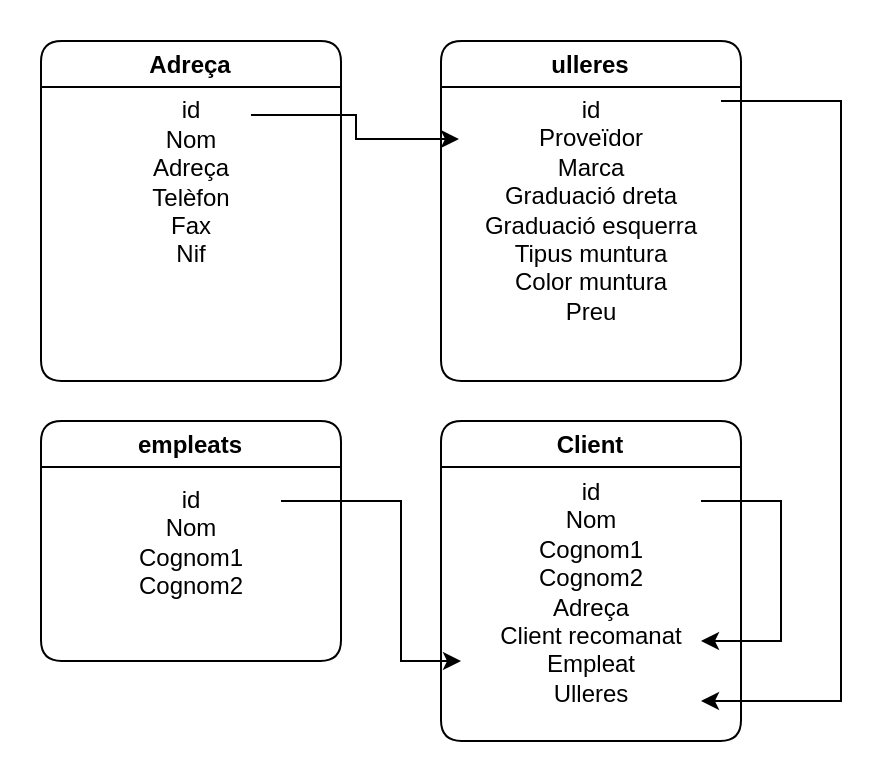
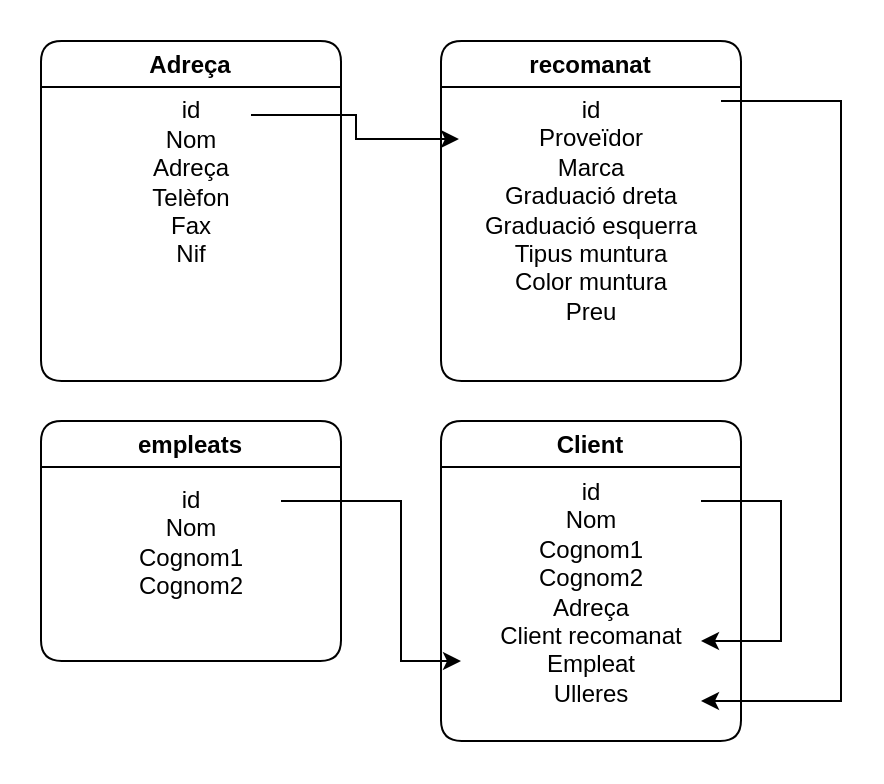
(590, 65) -> (590, 65)
